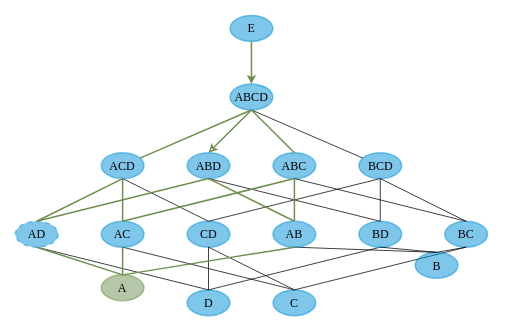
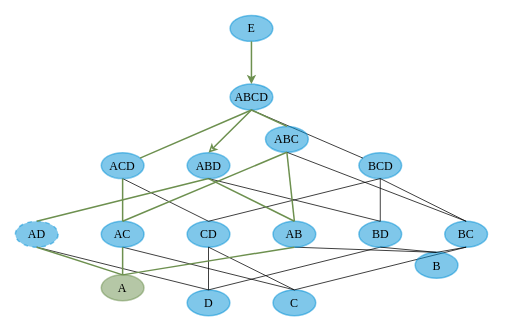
(294, 165) -> (287, 139)
(83, 198) -> none
